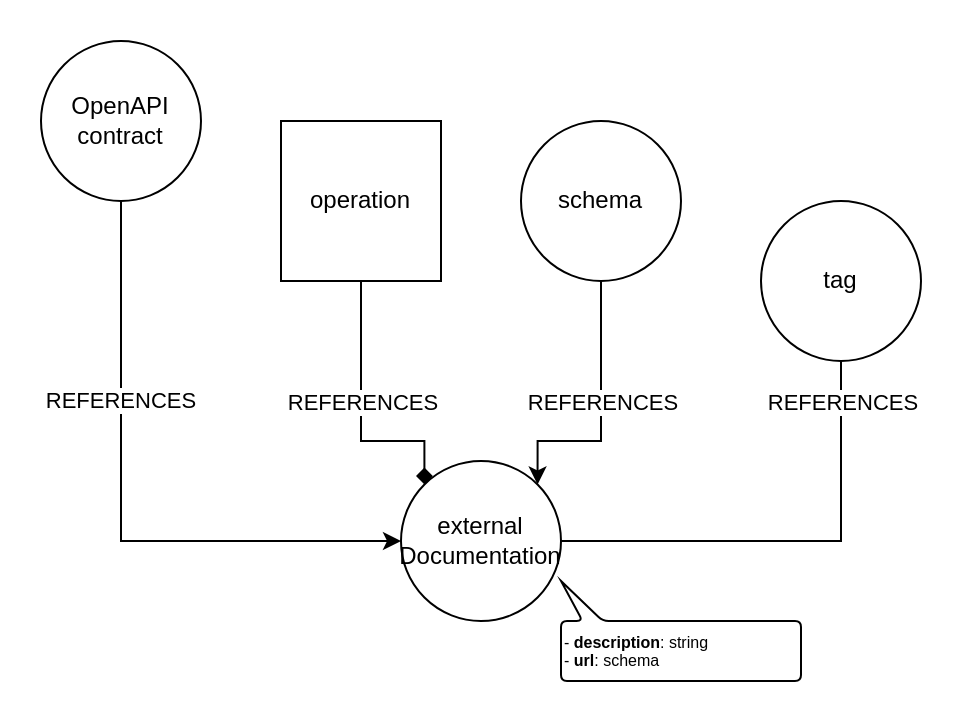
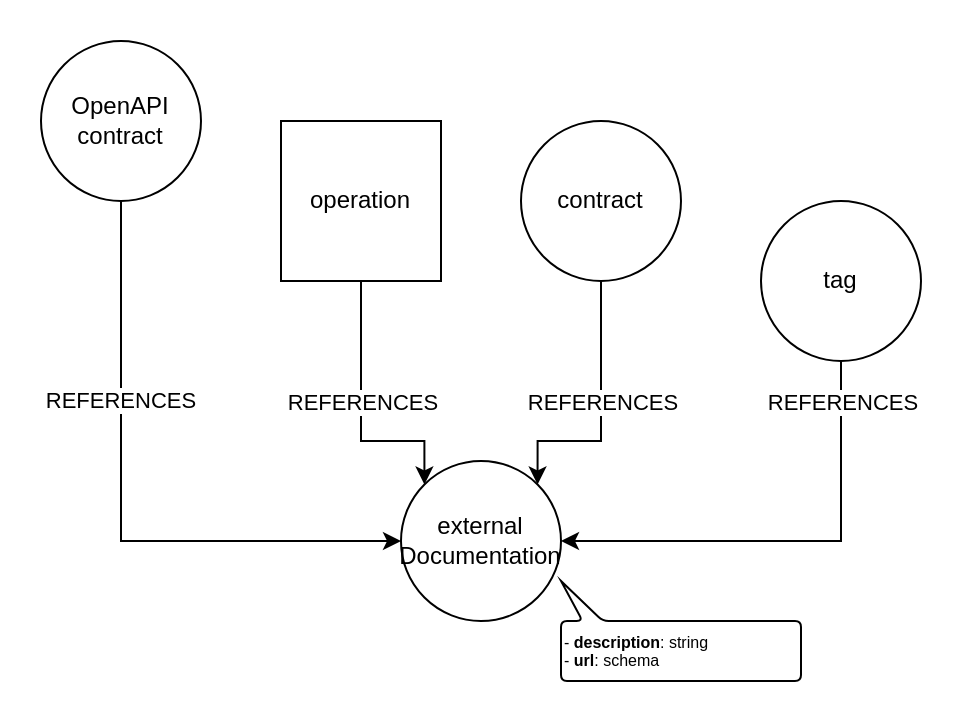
(601, 201) -> (601, 201)
(424, 468) -> (424, 469)
(570, 541) -> (576, 541)
